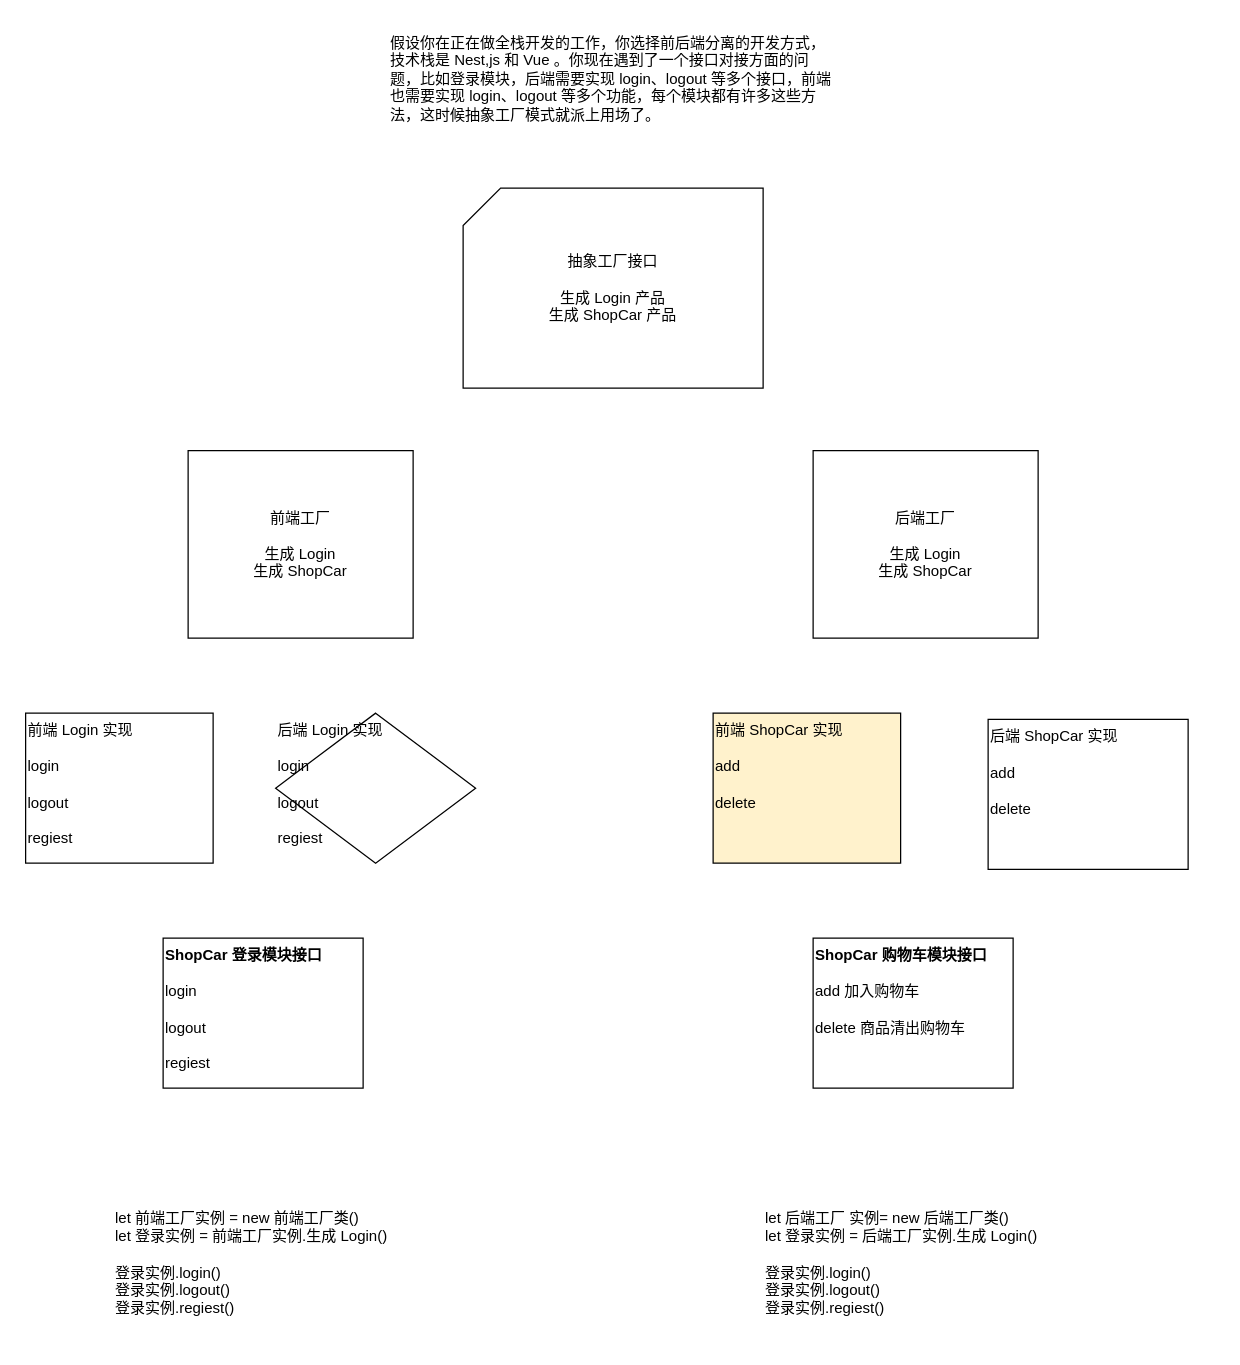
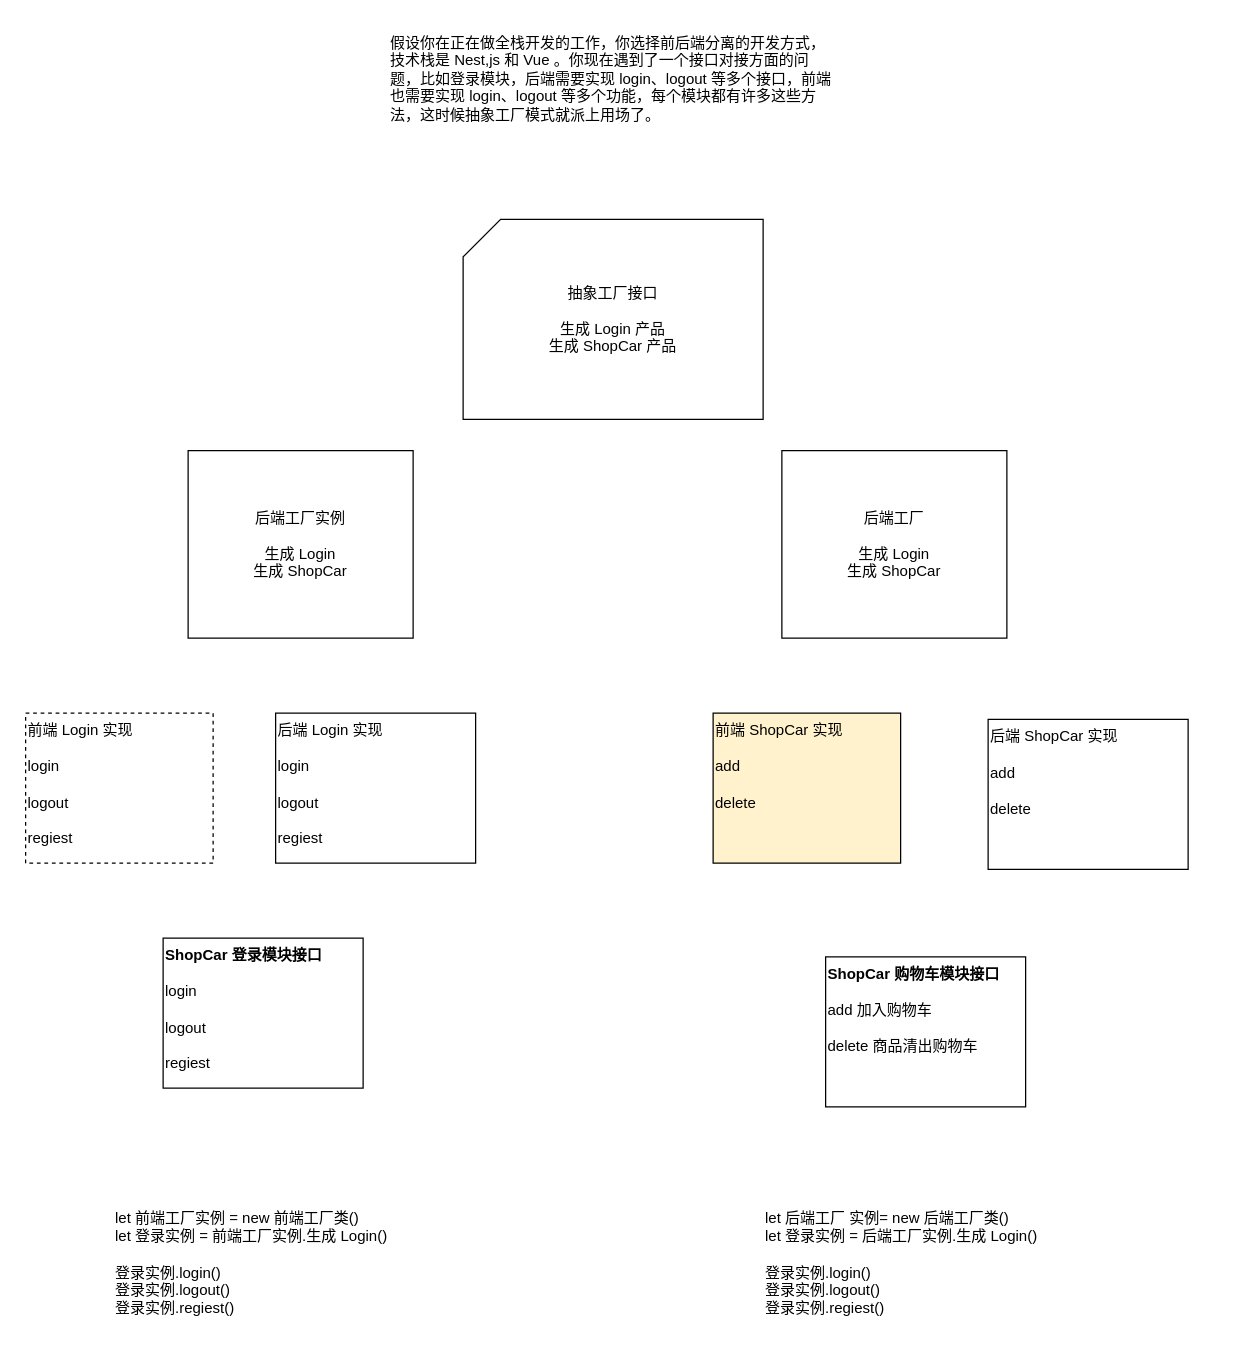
(613, 288) -> (613, 319)
(301, 544) -> (301, 544)
(926, 544) -> (894, 544)
(119, 788) -> (119, 788)
(376, 788) -> (376, 788)
(913, 1013) -> (926, 1032)
